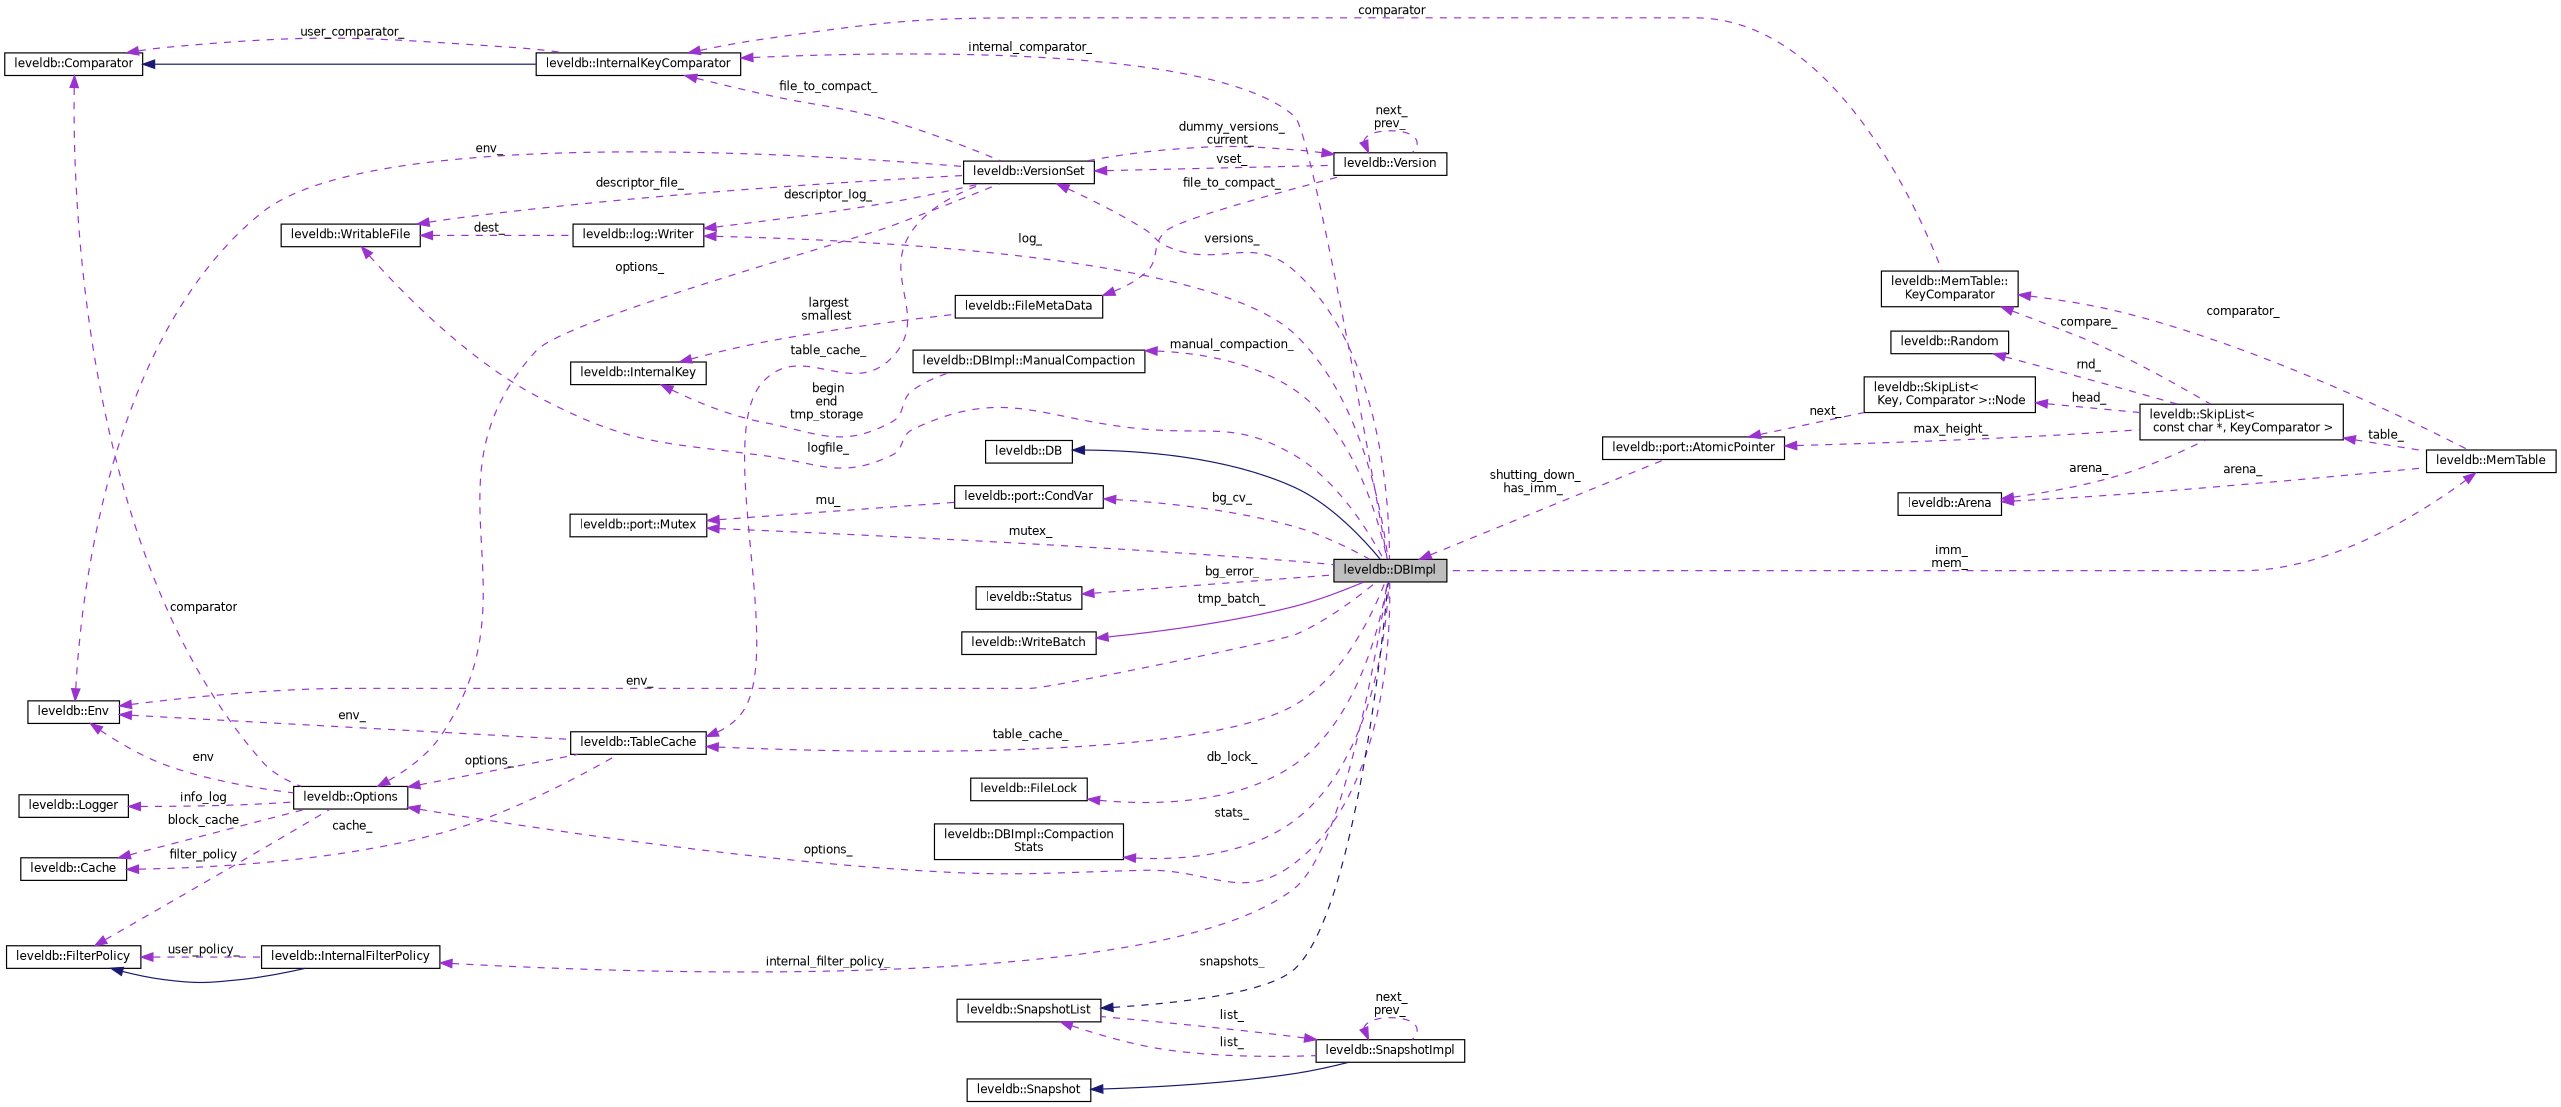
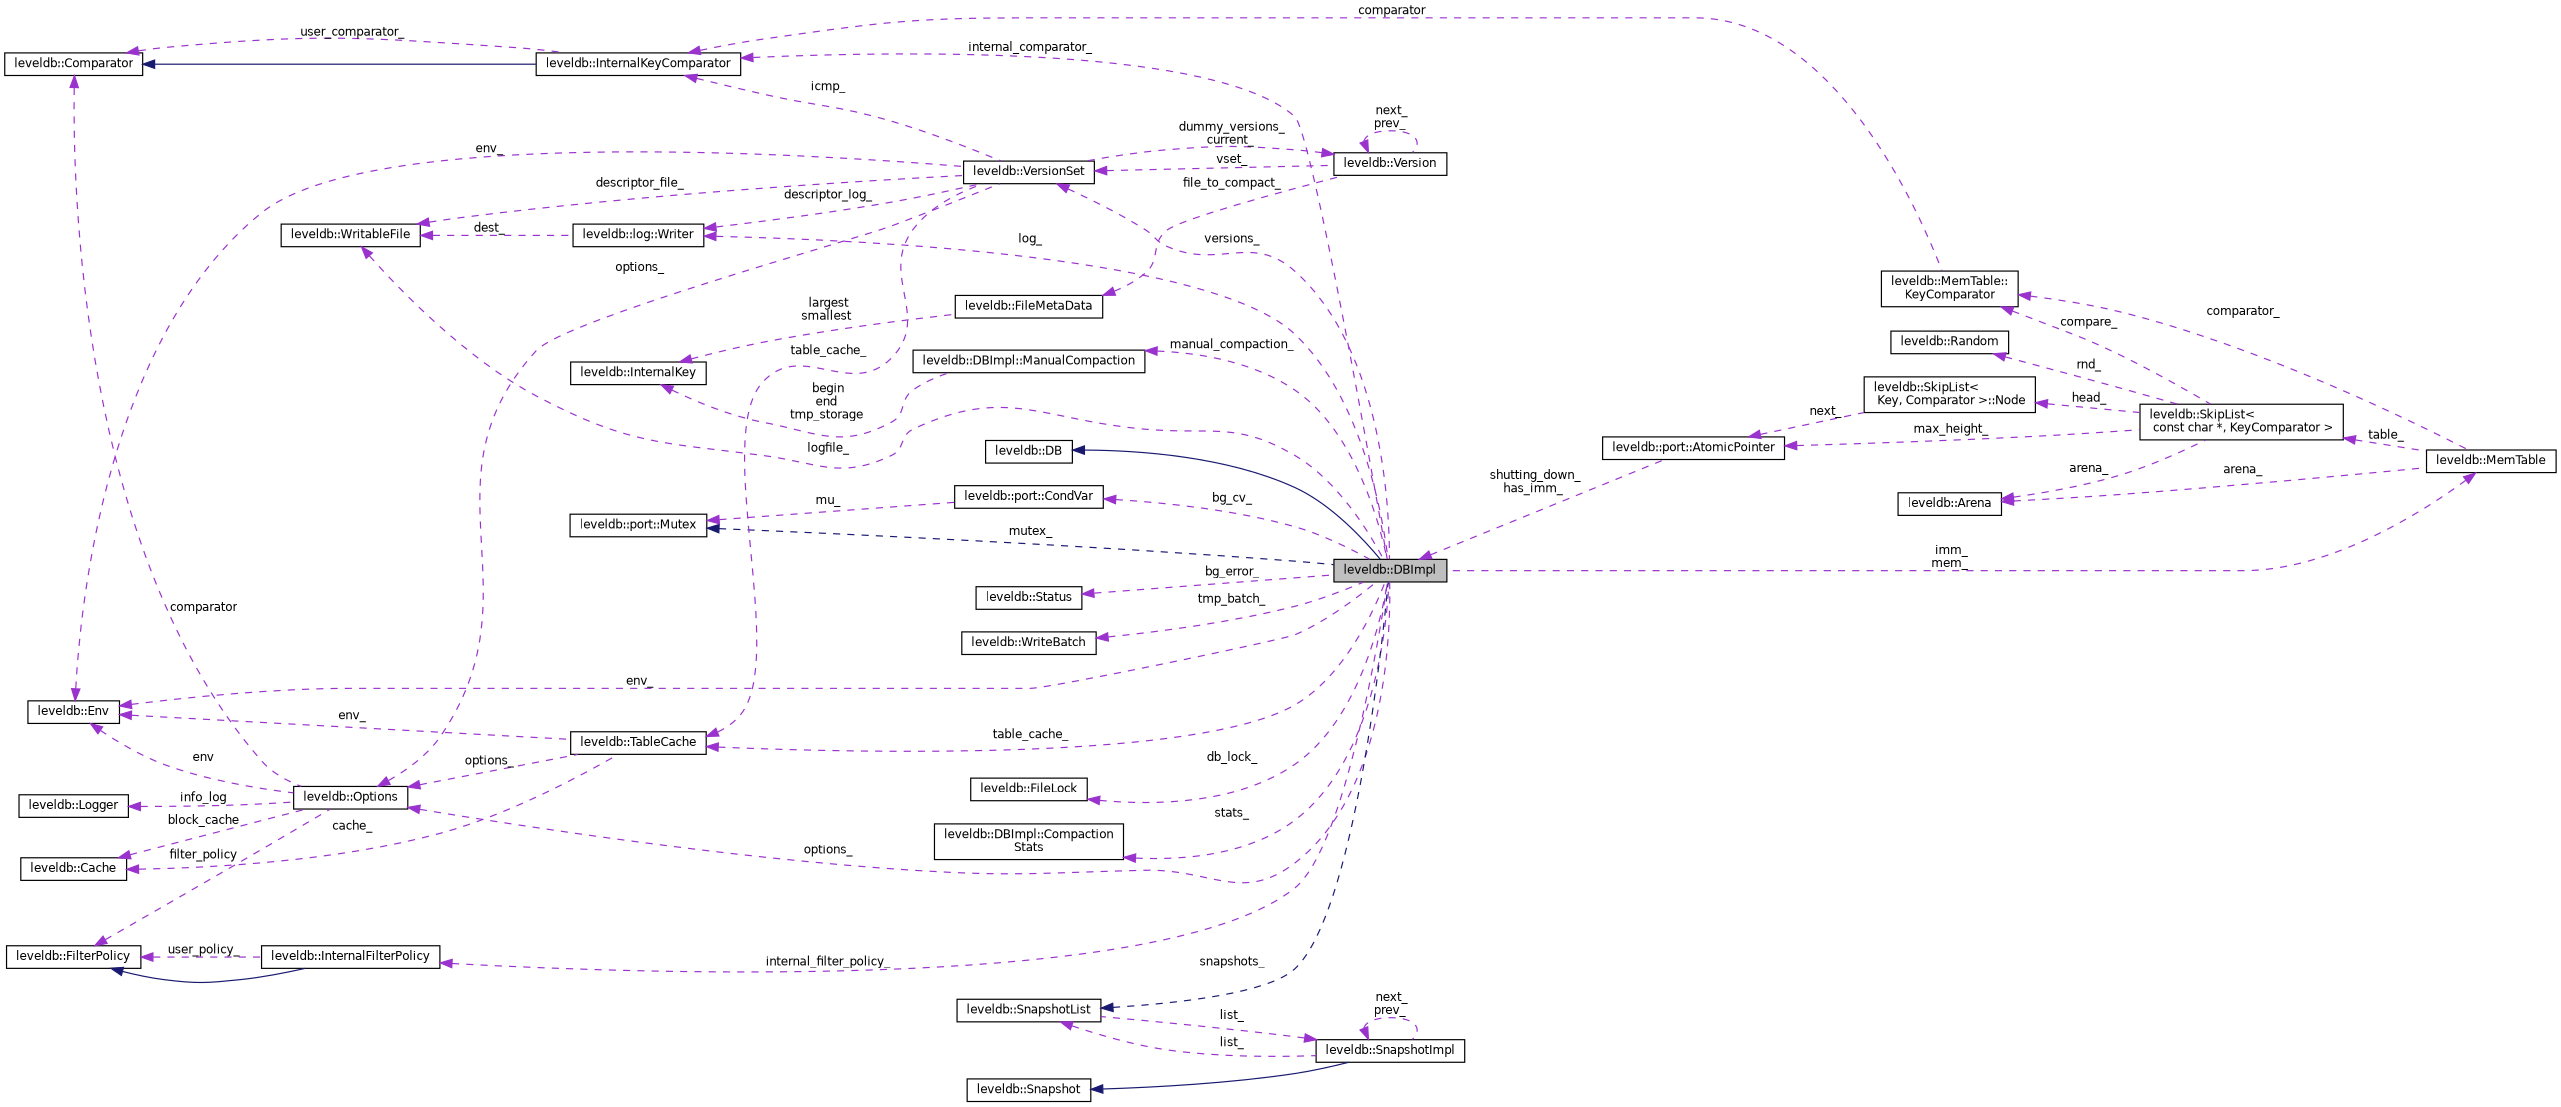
(827, 87) -> (827, 87)
(1027, 544) -> (1027, 544)
(1238, 619) -> (1238, 619)
